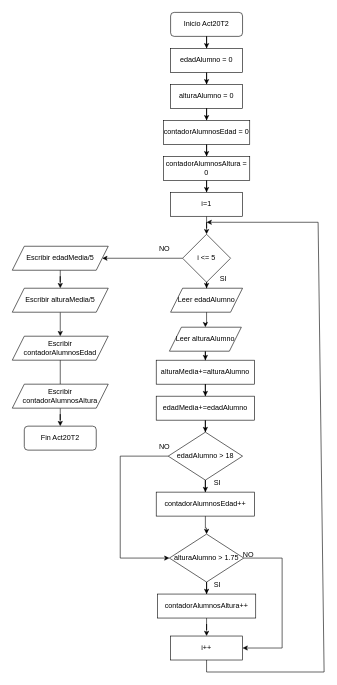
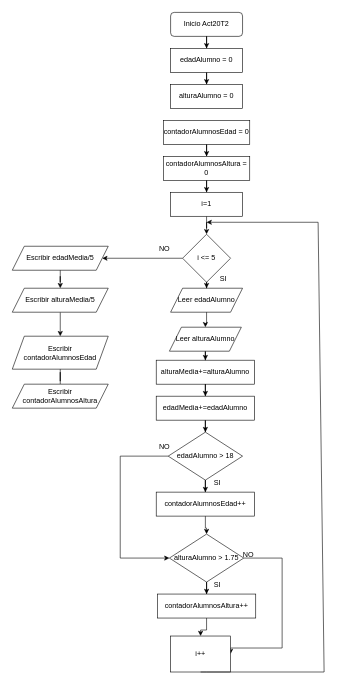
(207, 116) -> none
(60, 348) -> (60, 353)
(60, 417) -> none
(60, 438) -> none
(207, 648) -> (201, 654)
